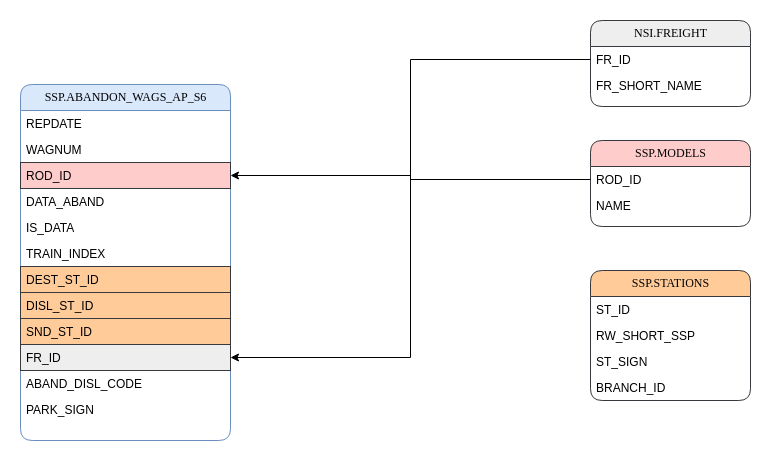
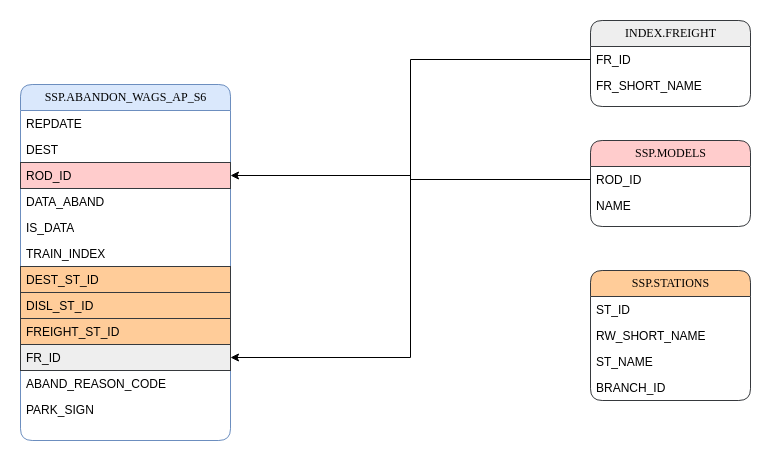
(671, 34) -> (671, 34)
(47, 151) -> (40, 151)
(57, 333) -> (70, 333)
(637, 337) -> (640, 337)
(620, 363) -> (620, 363)
(77, 385) -> (84, 385)
